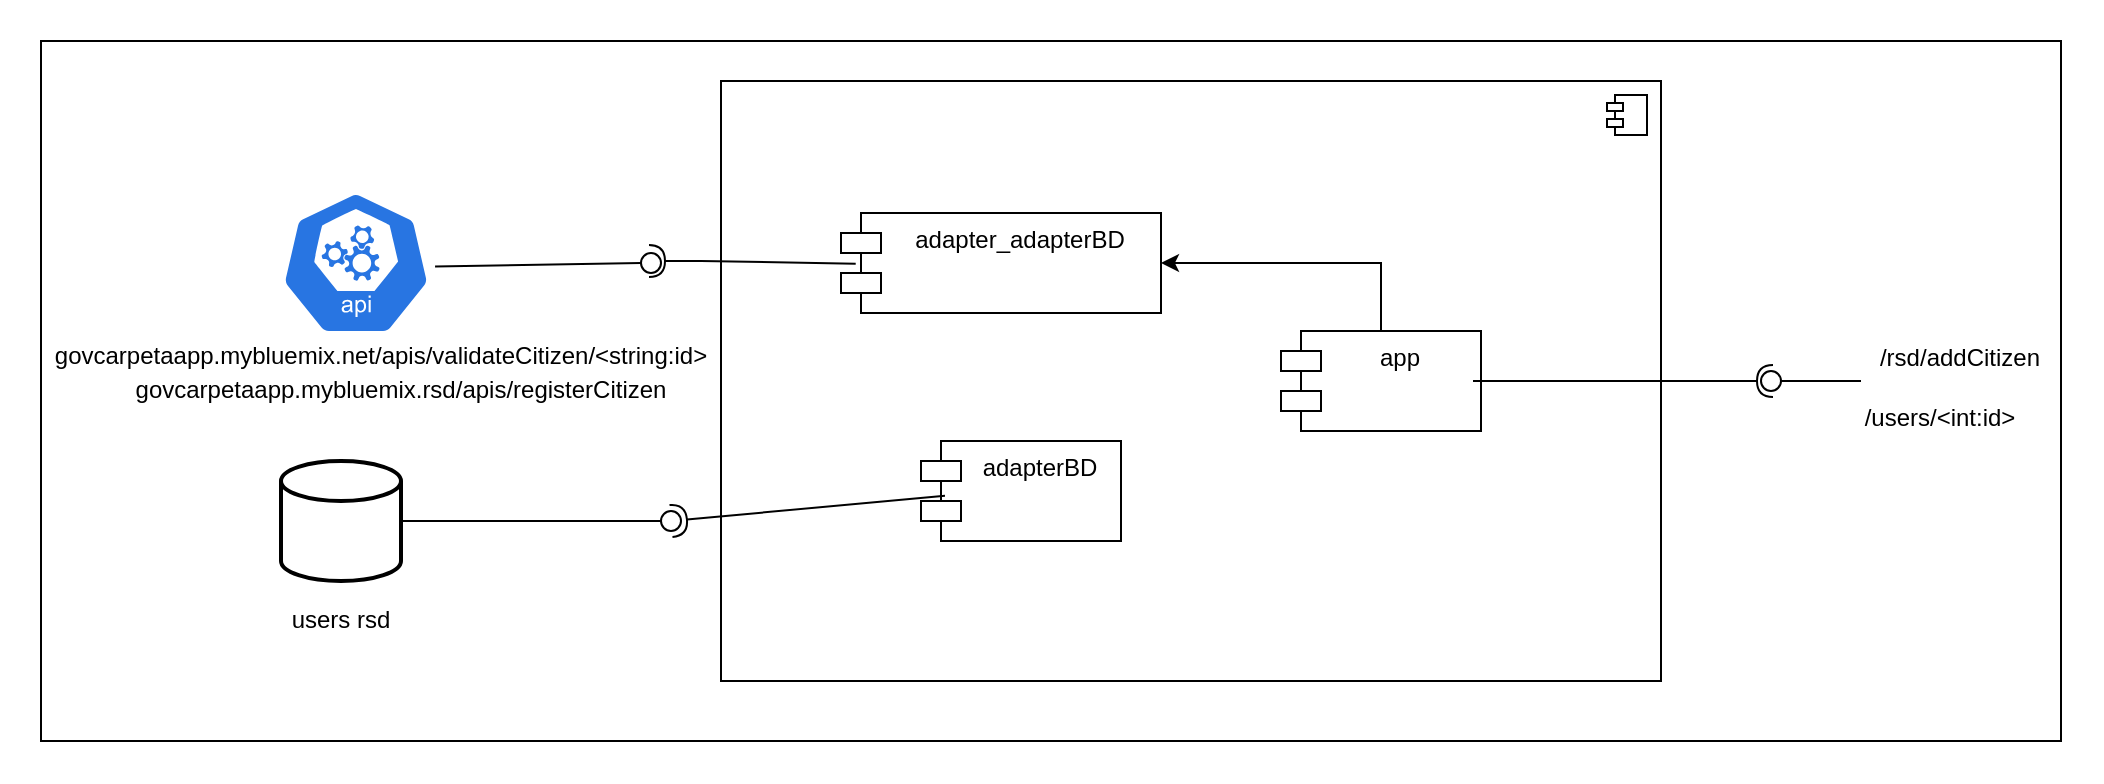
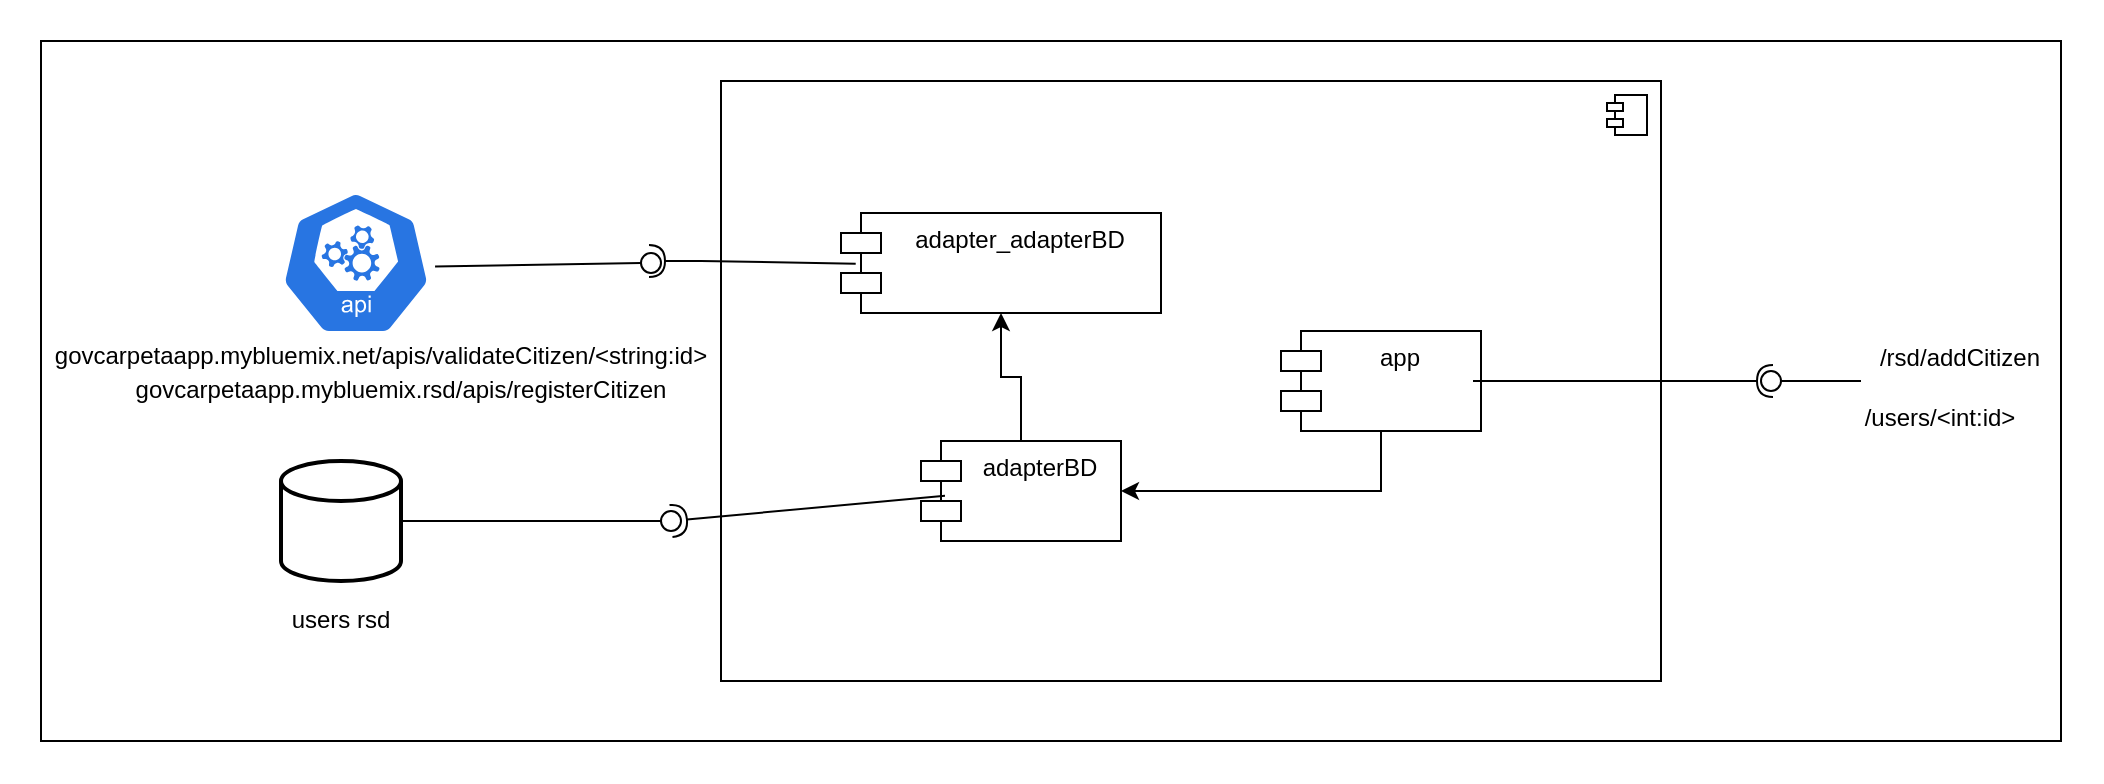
(1311, 263) -> (1017, 377)
none -> (1287, 491)
